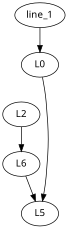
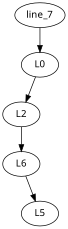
(40, 15) -> (40, 15)
(48, 136) -> (32, 86)
